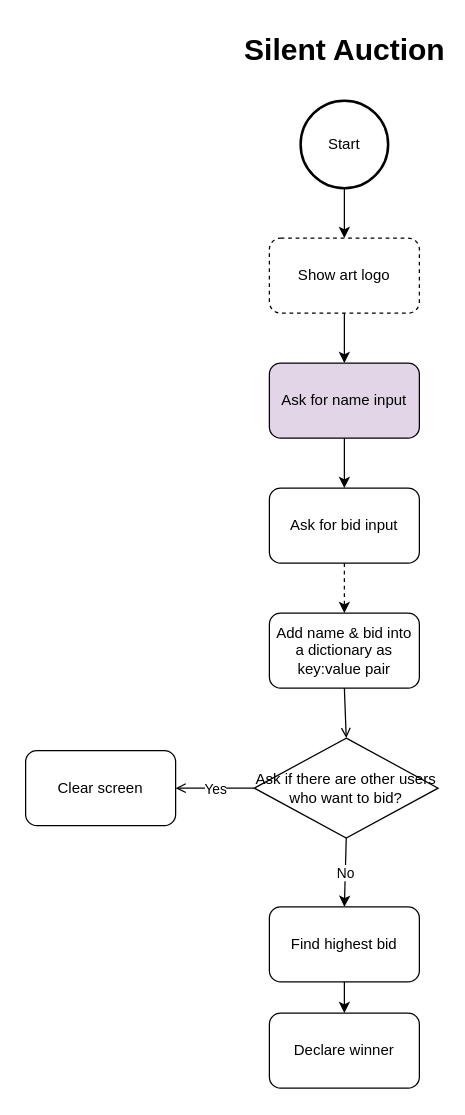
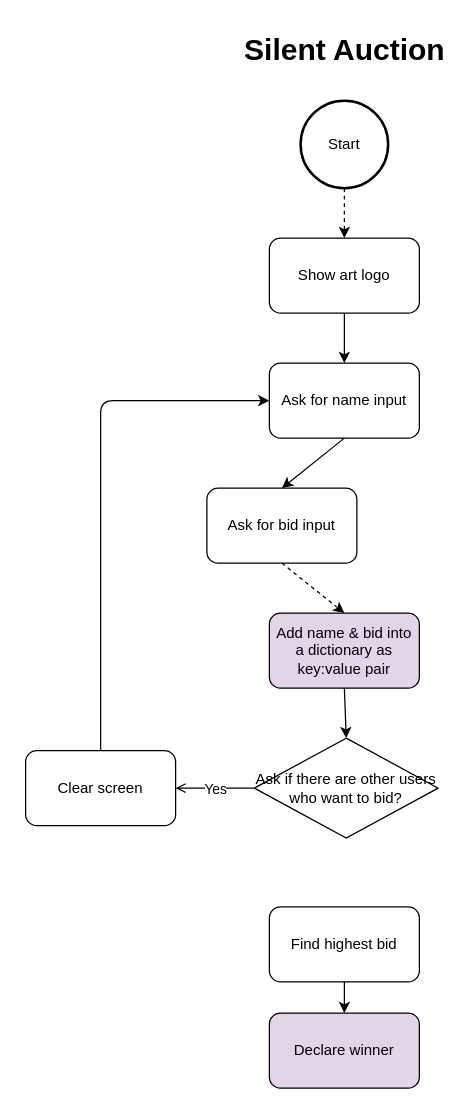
(344, 208) -> (344, 208)
(344, 276) -> (344, 276)
(344, 401) -> (344, 401)
none -> (101, 501)
(344, 526) -> (282, 526)
(344, 651) -> (344, 651)
(346, 729) -> (346, 728)
(345, 869) -> none
(344, 1051) -> (344, 1051)
